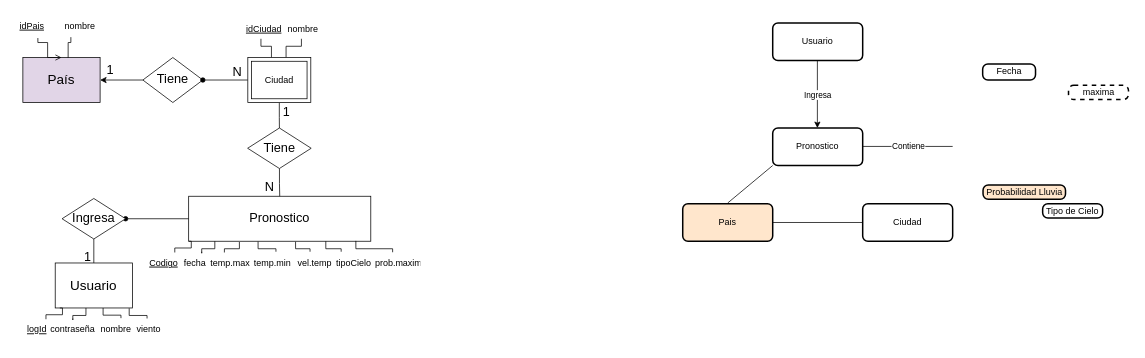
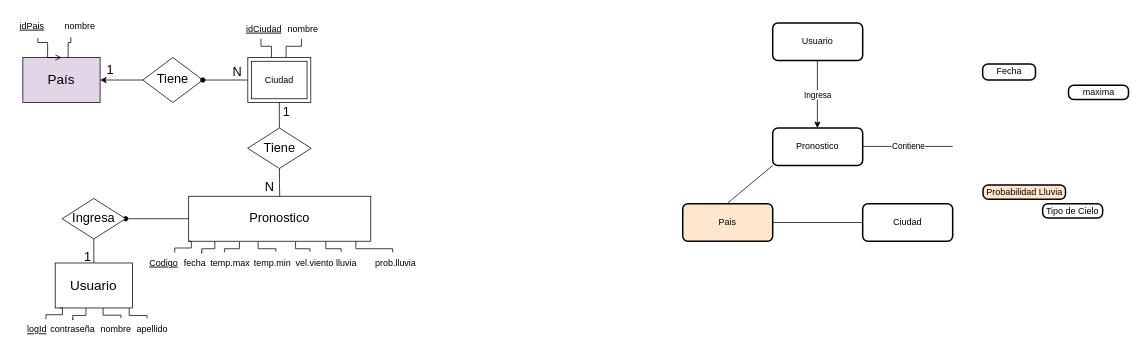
(1099, 92) -> (1099, 92)
(315, 263) -> (315, 263)
(355, 263) -> (348, 263)
(400, 263) -> (398, 263)
(151, 329) -> (153, 329)
